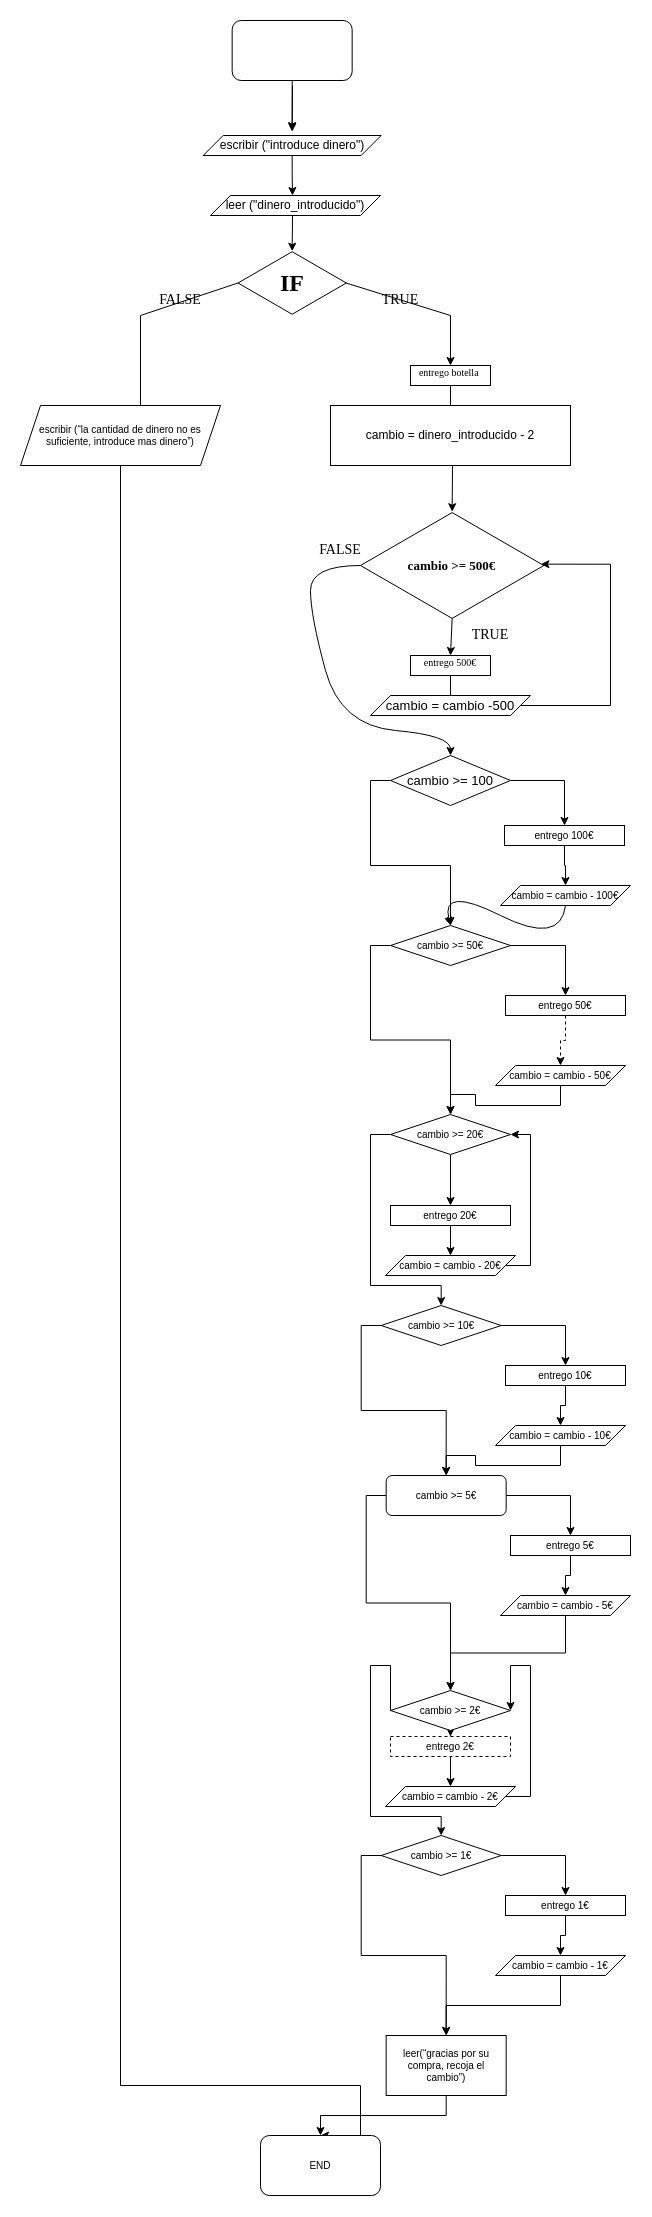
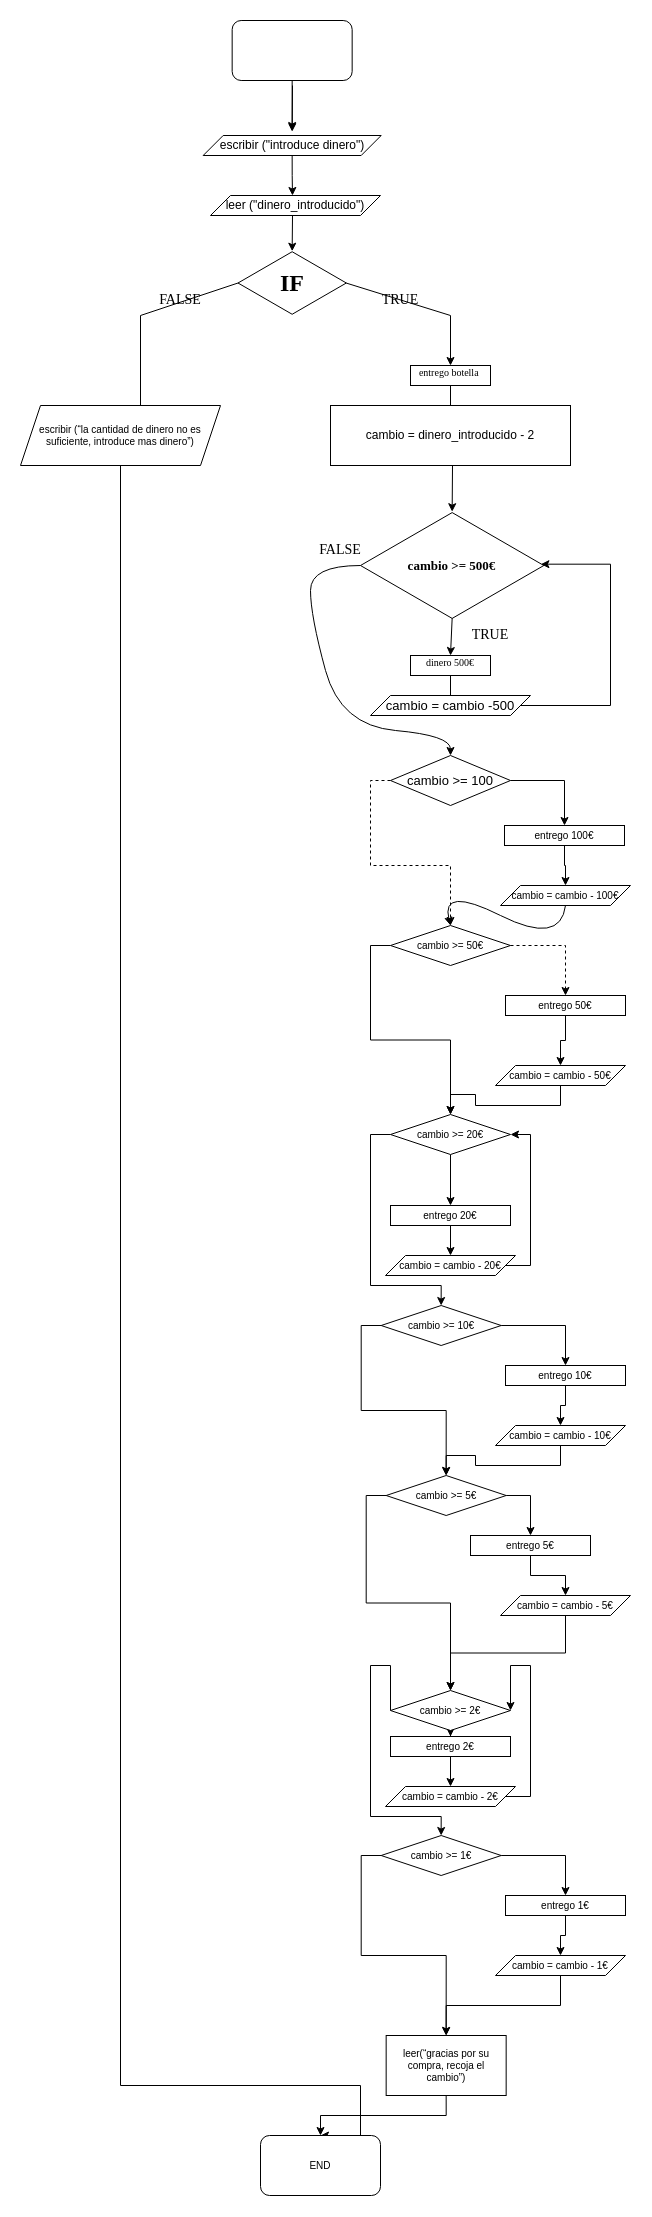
(451, 644) -> (451, 644)
(384, 866) -> (384, 866)
(560, 946) -> (560, 946)
(566, 1040) -> (566, 1040)
(446, 1496) -> (446, 1496)
(571, 1546) -> (531, 1546)
(451, 1747) -> (451, 1747)
